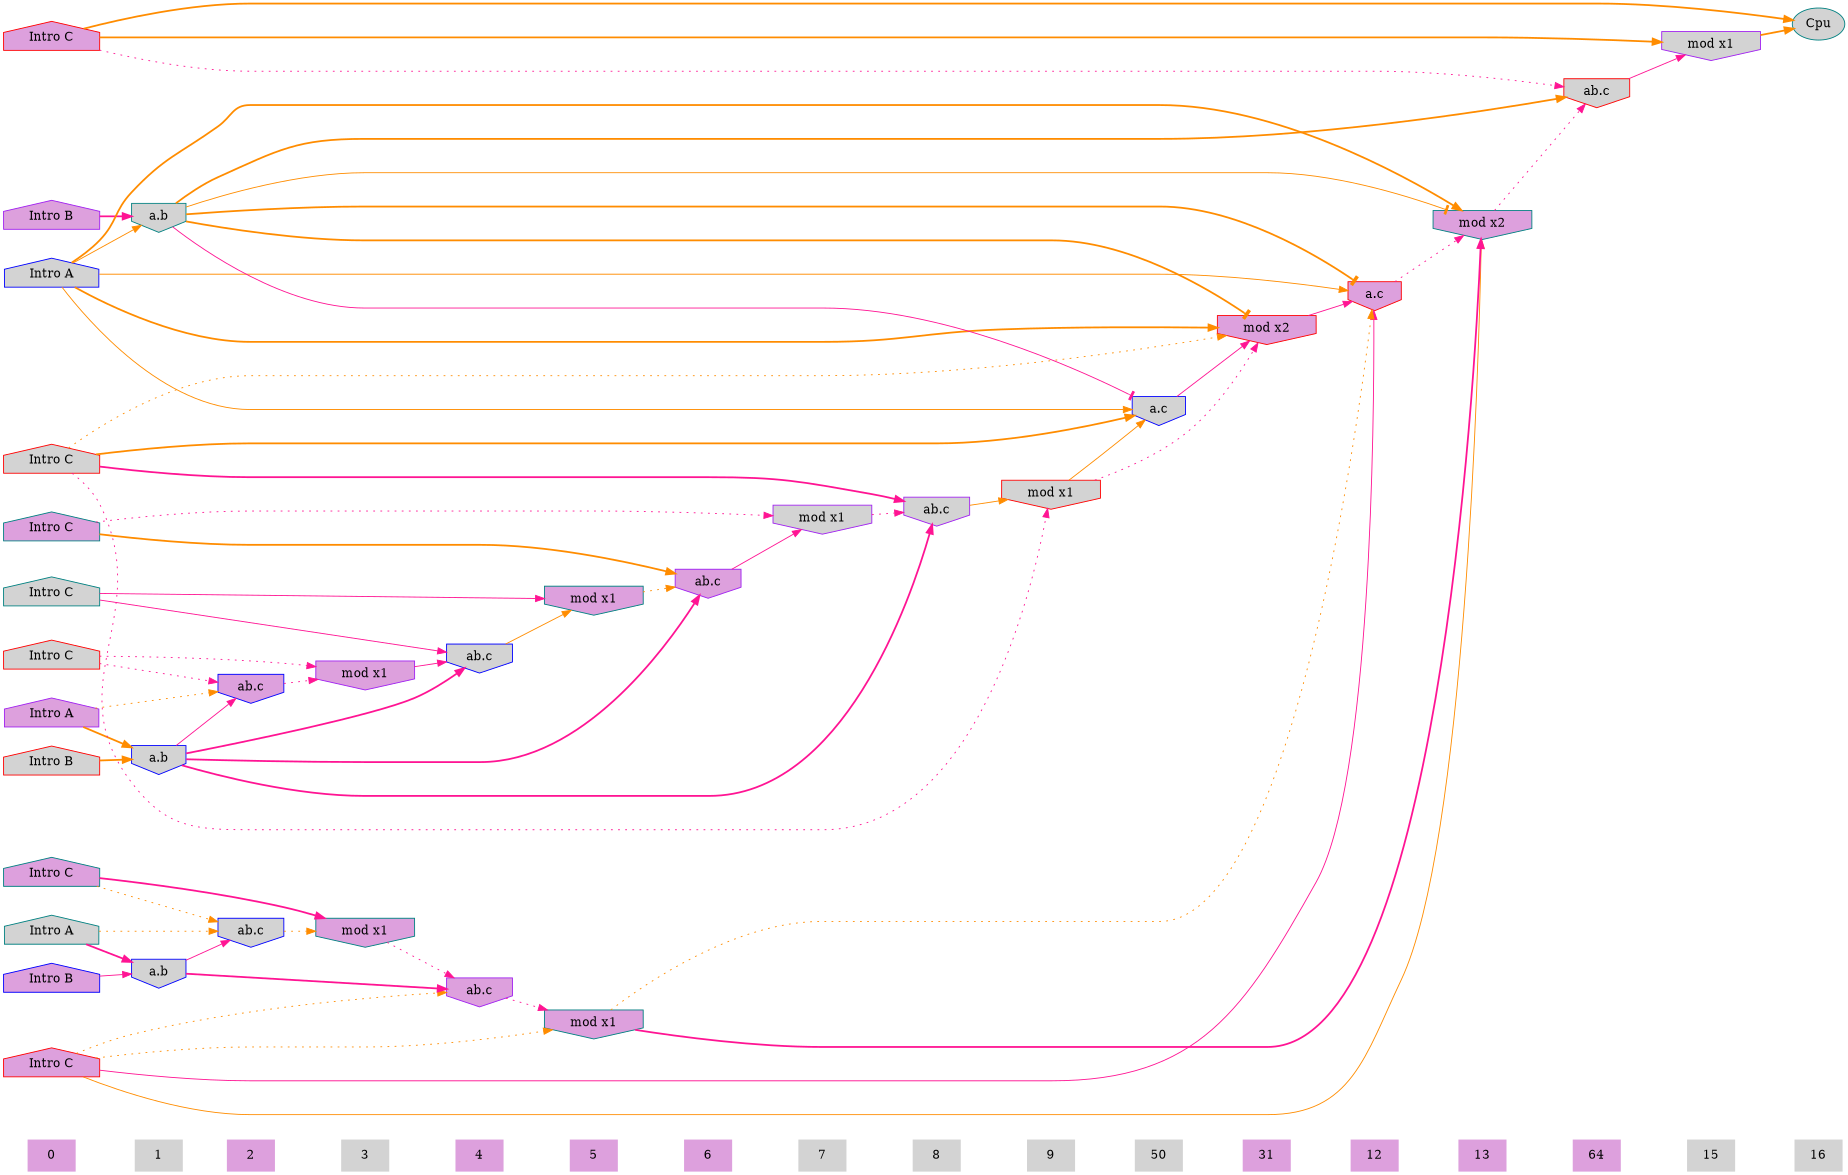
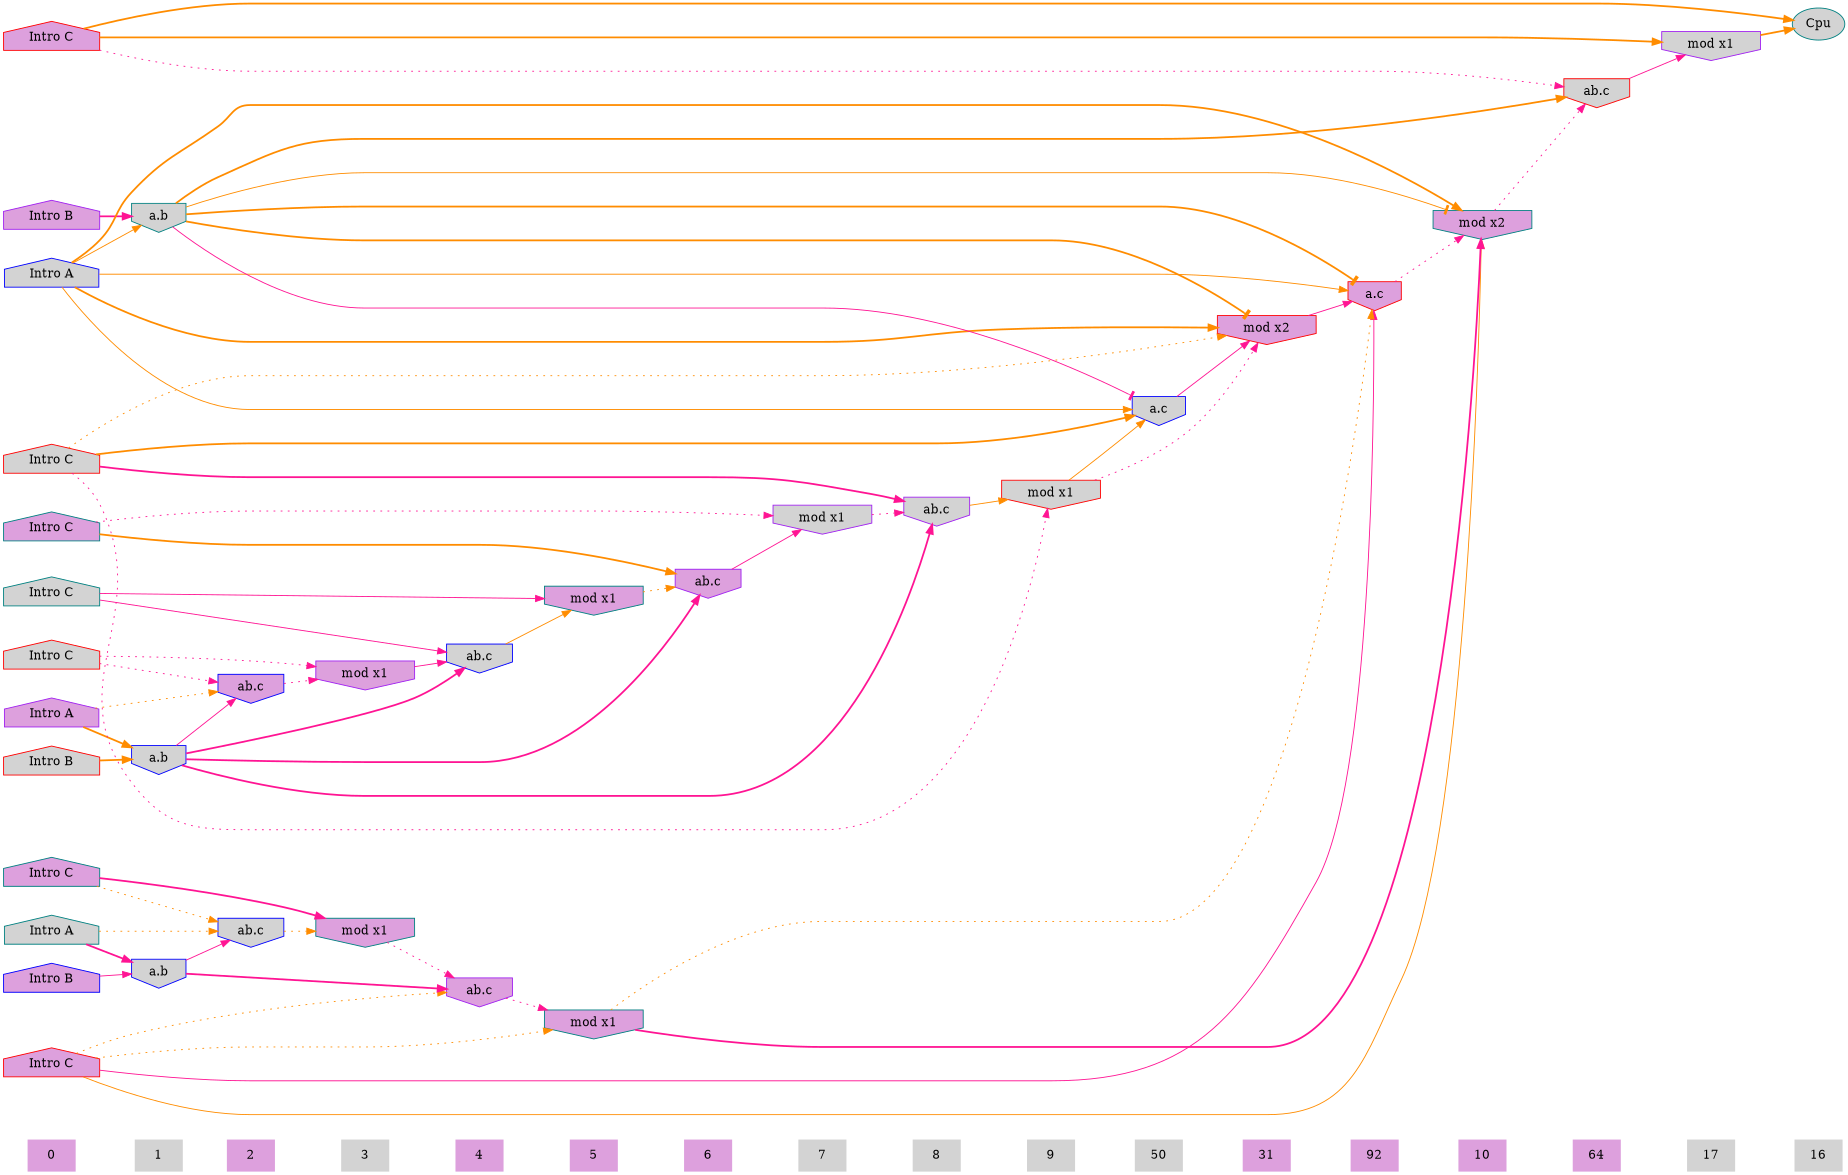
(1375, 1156) -> (1375, 1156)
(1482, 1156) -> (1482, 1156)
(1711, 1156) -> (1711, 1156)
